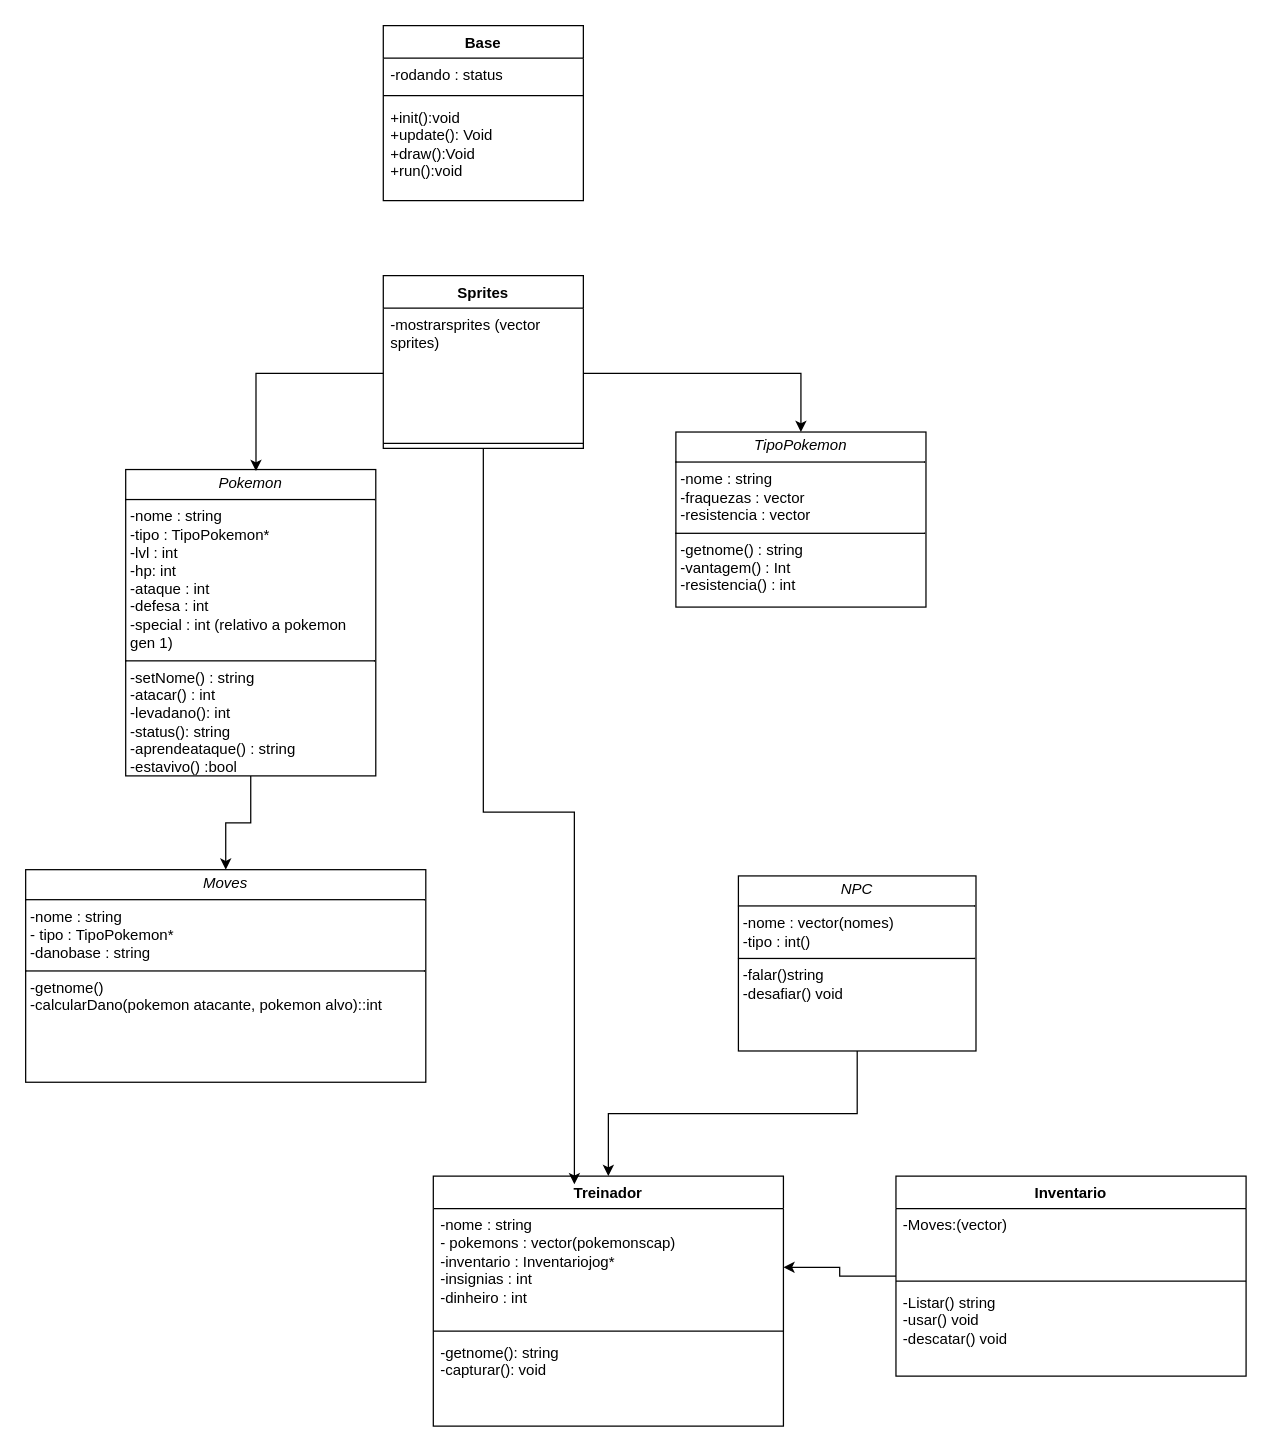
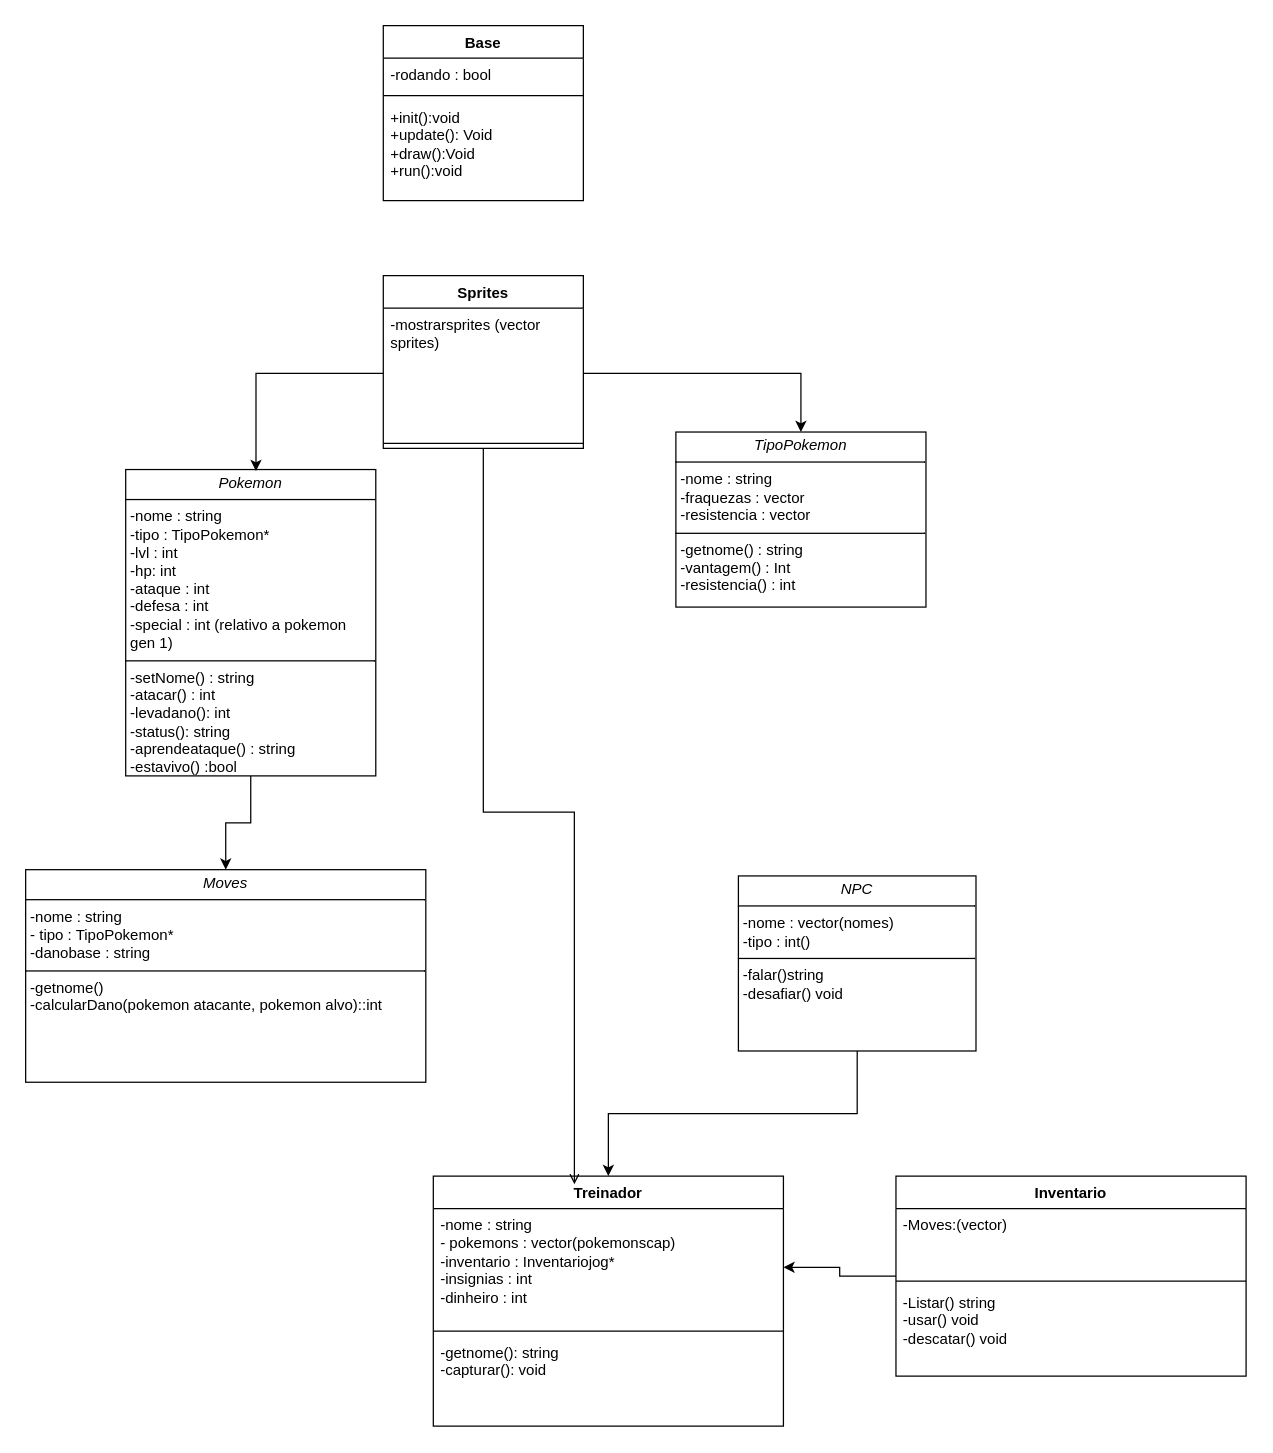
(456, 76) -> (446, 76)
(574, 1174) -> (574, 1176)
